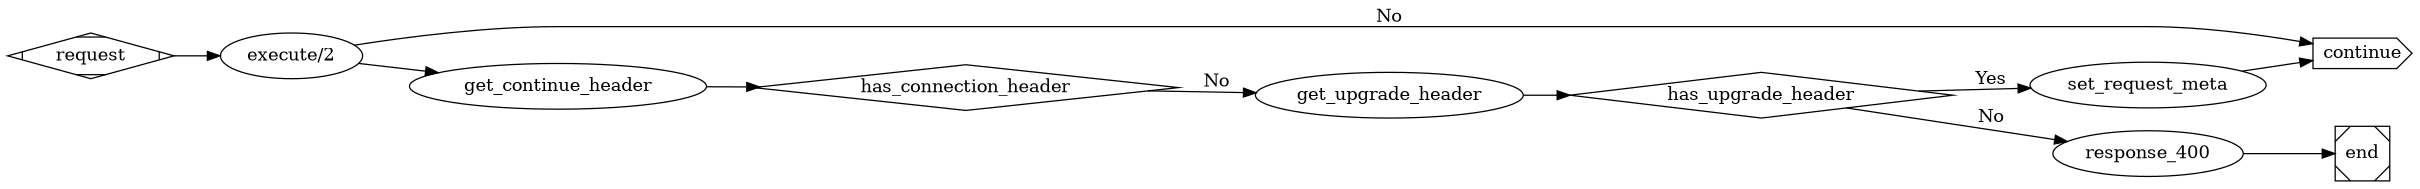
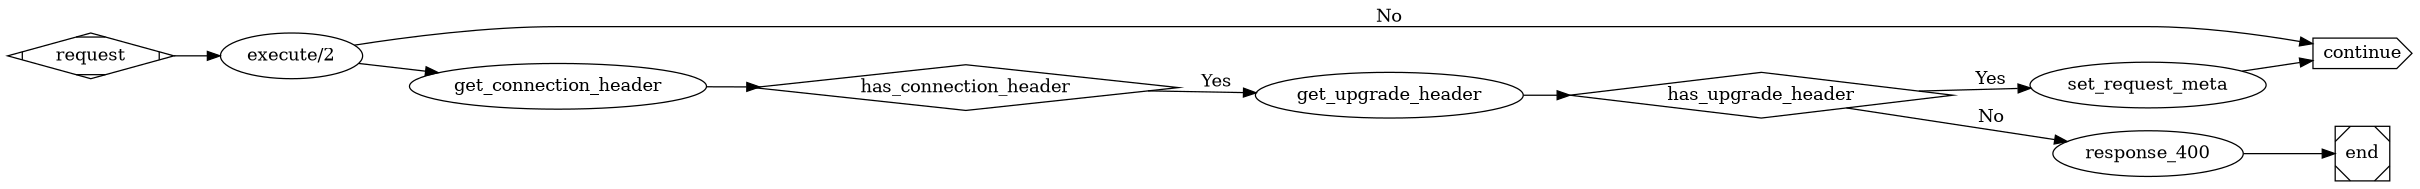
(1217, 82) -> (1217, 82)
(558, 86) -> (558, 86)
